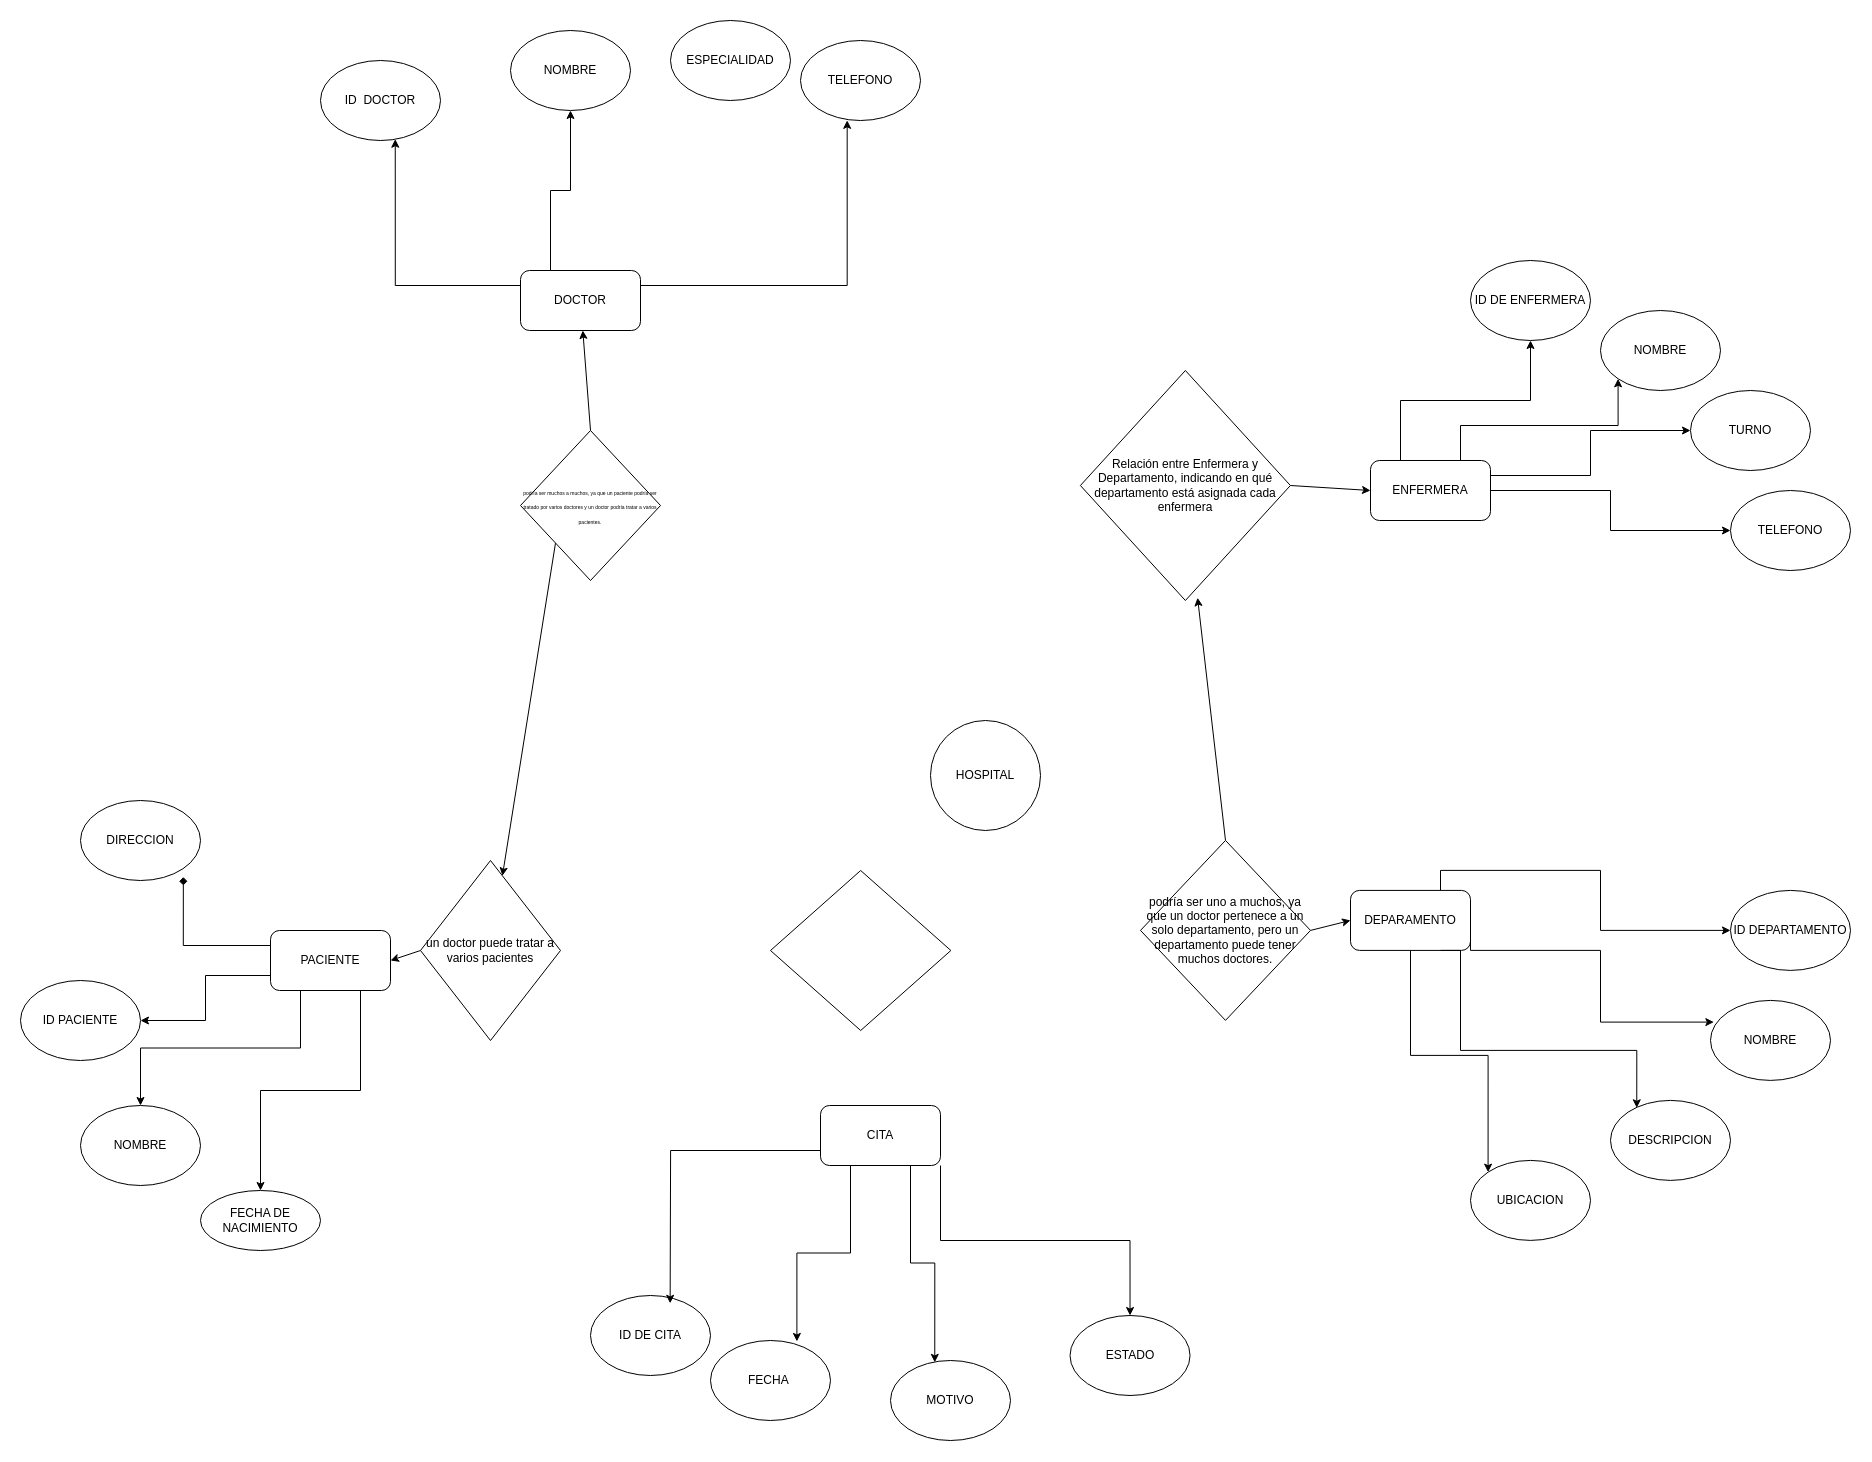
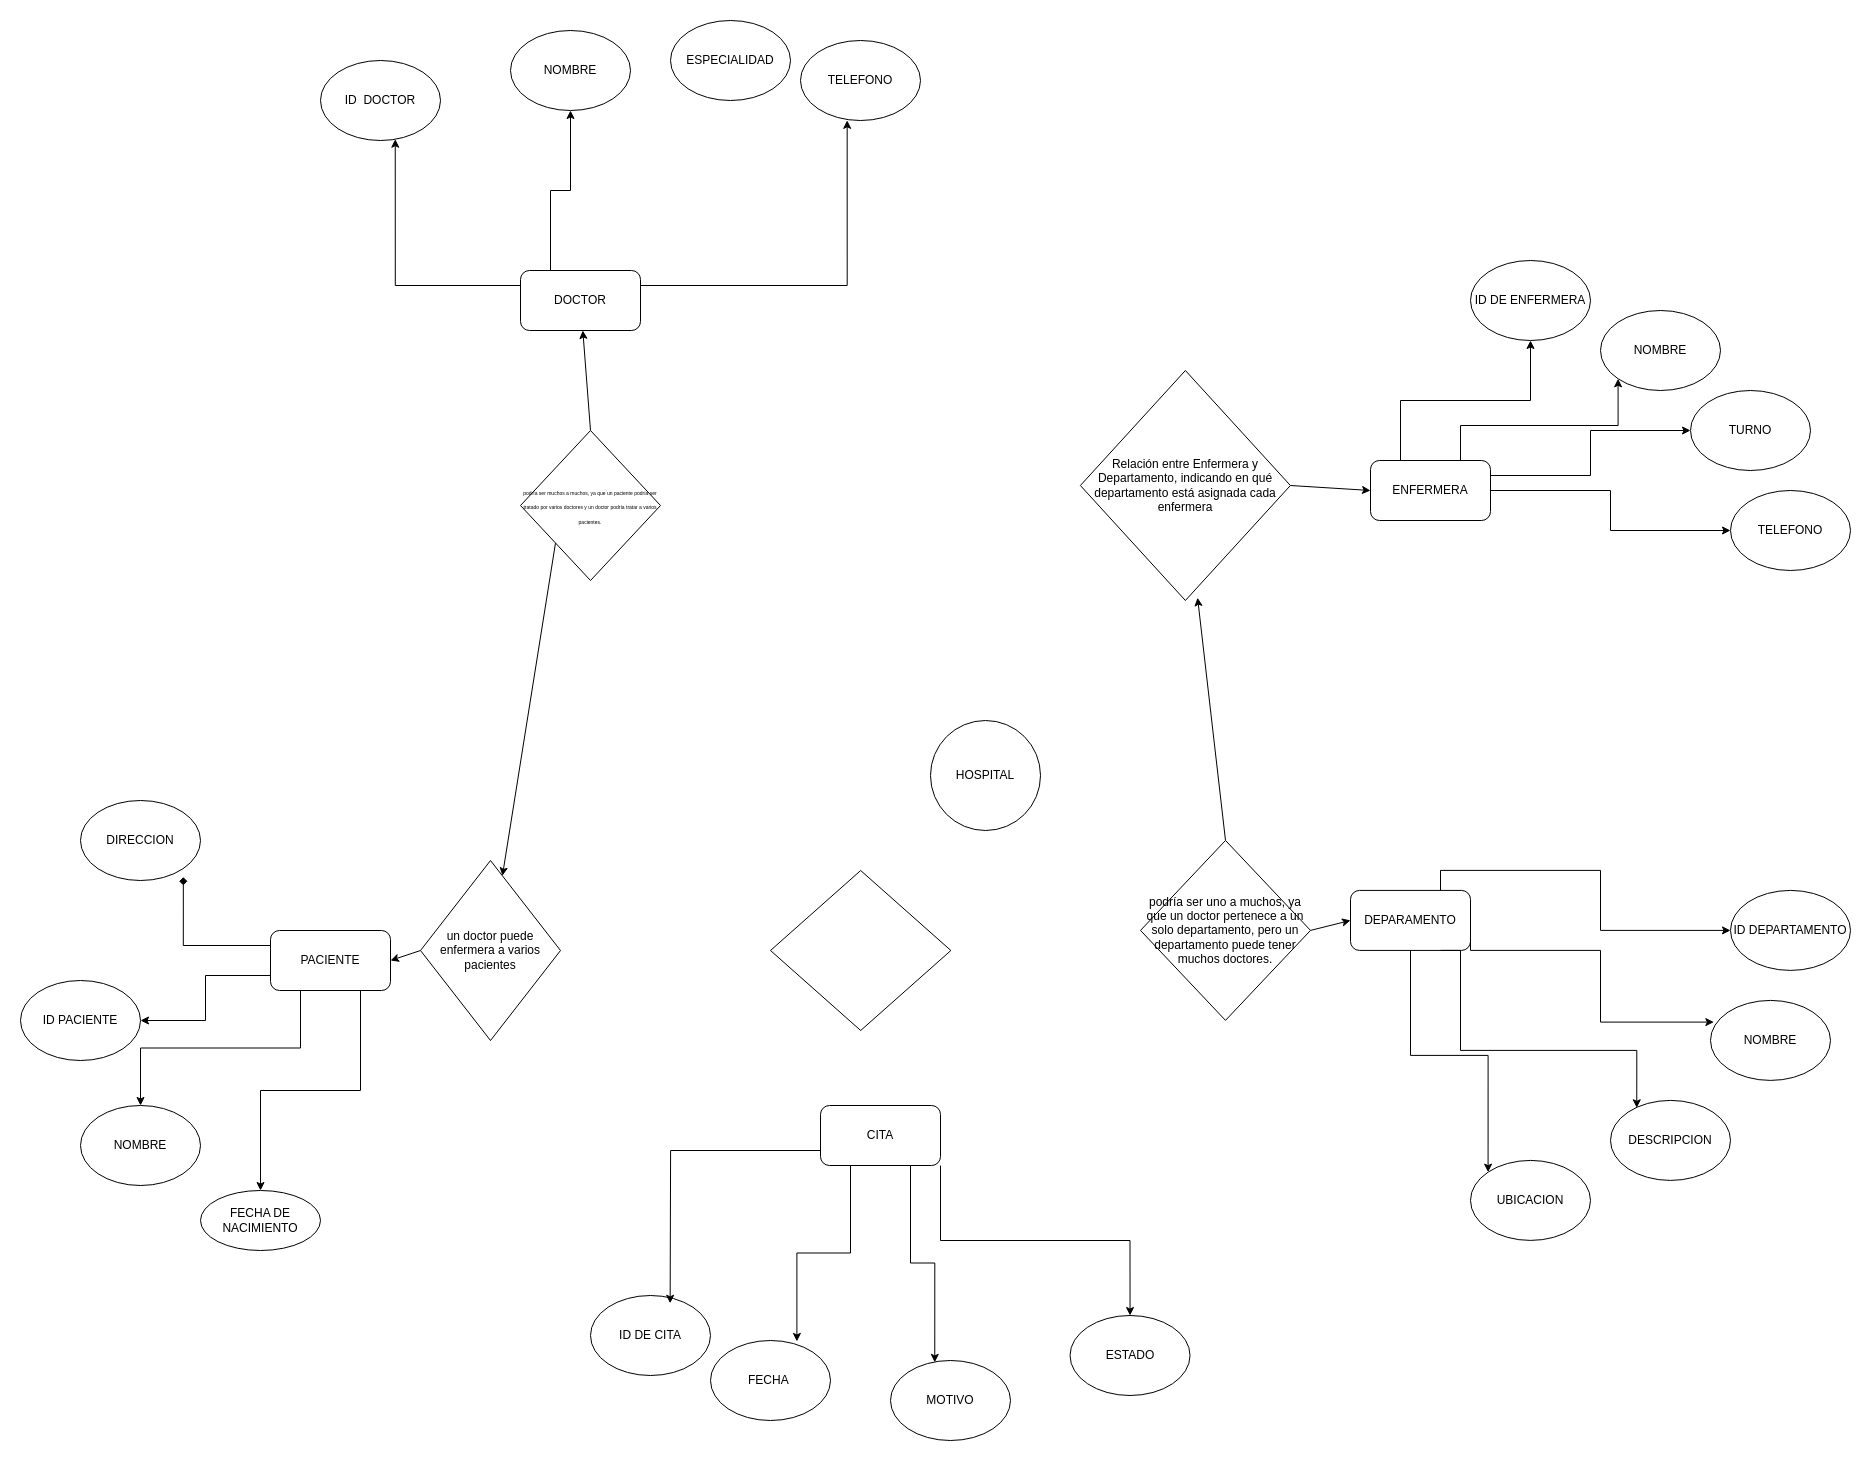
(491, 951) -> (491, 951)
